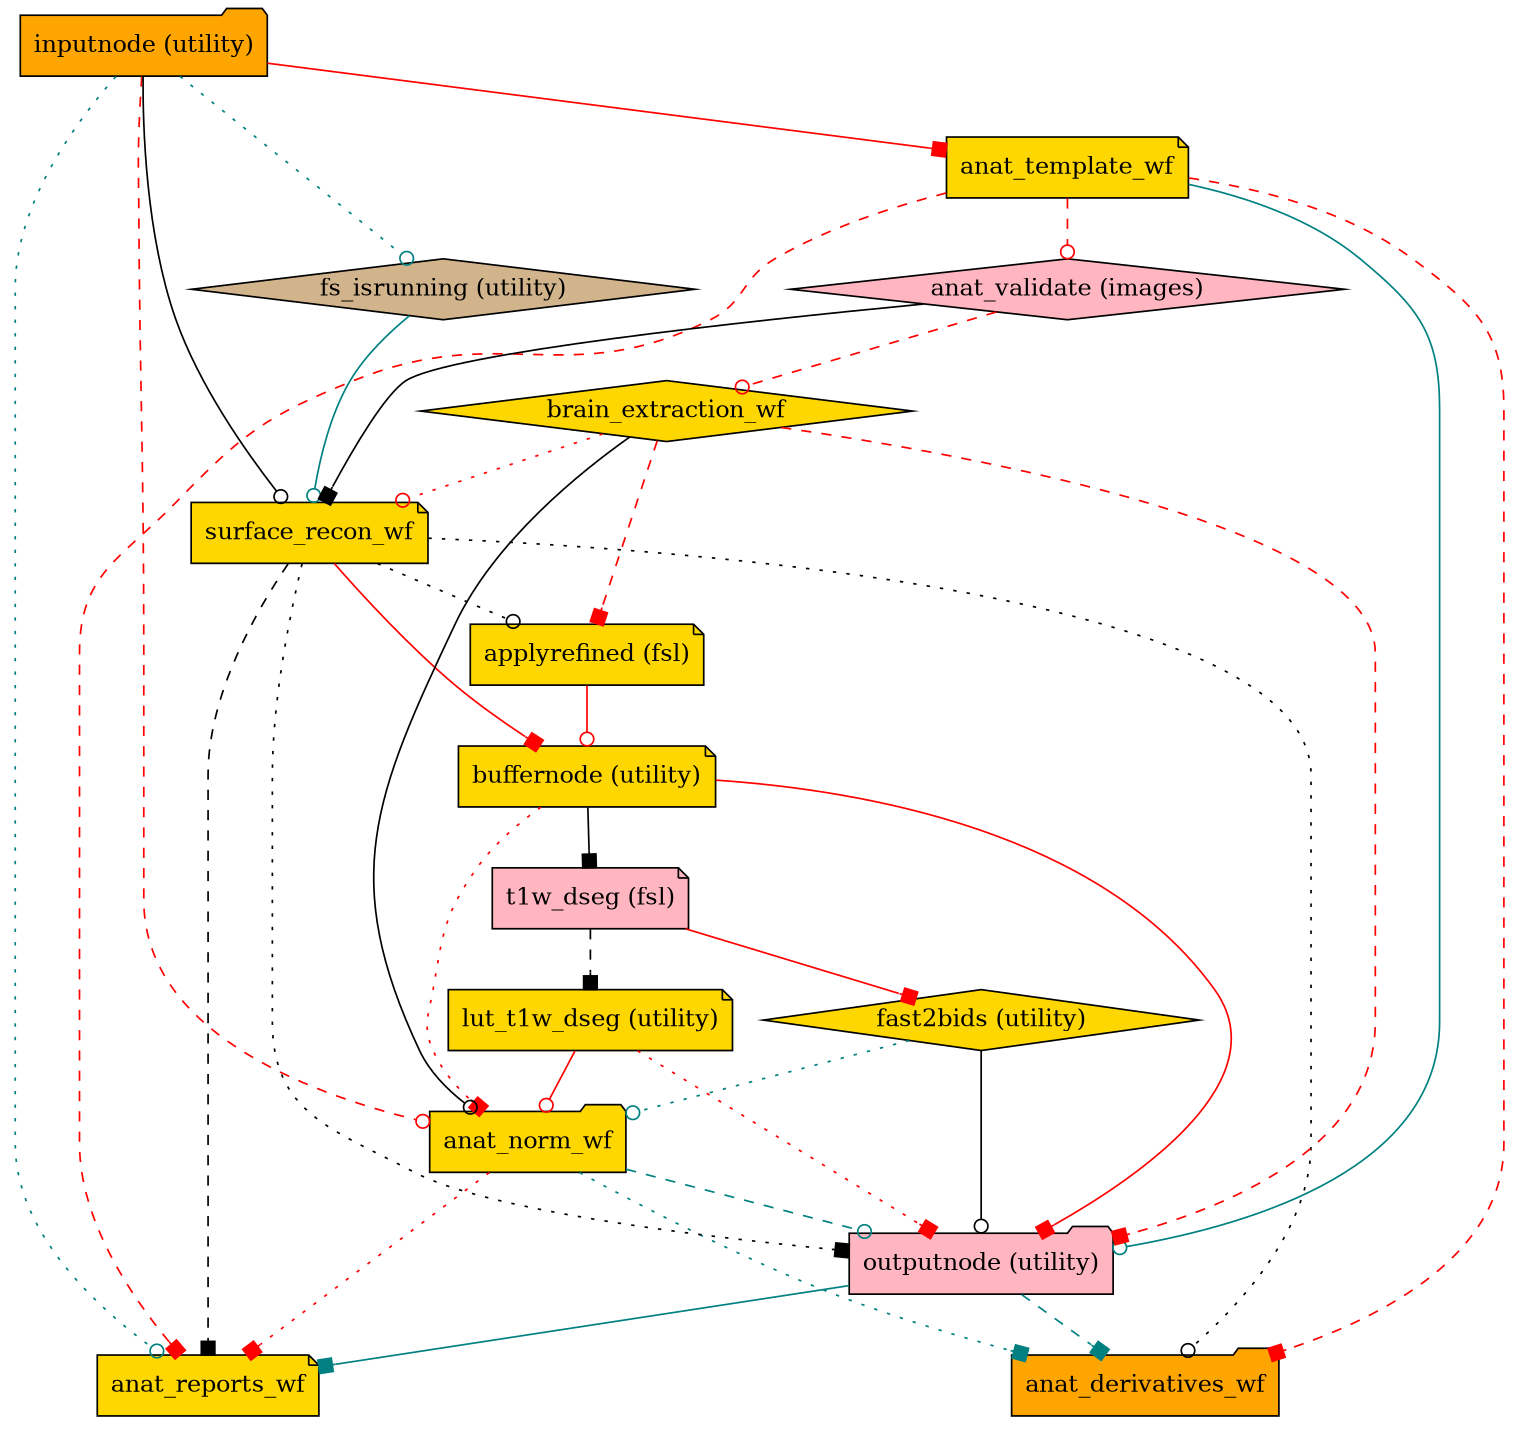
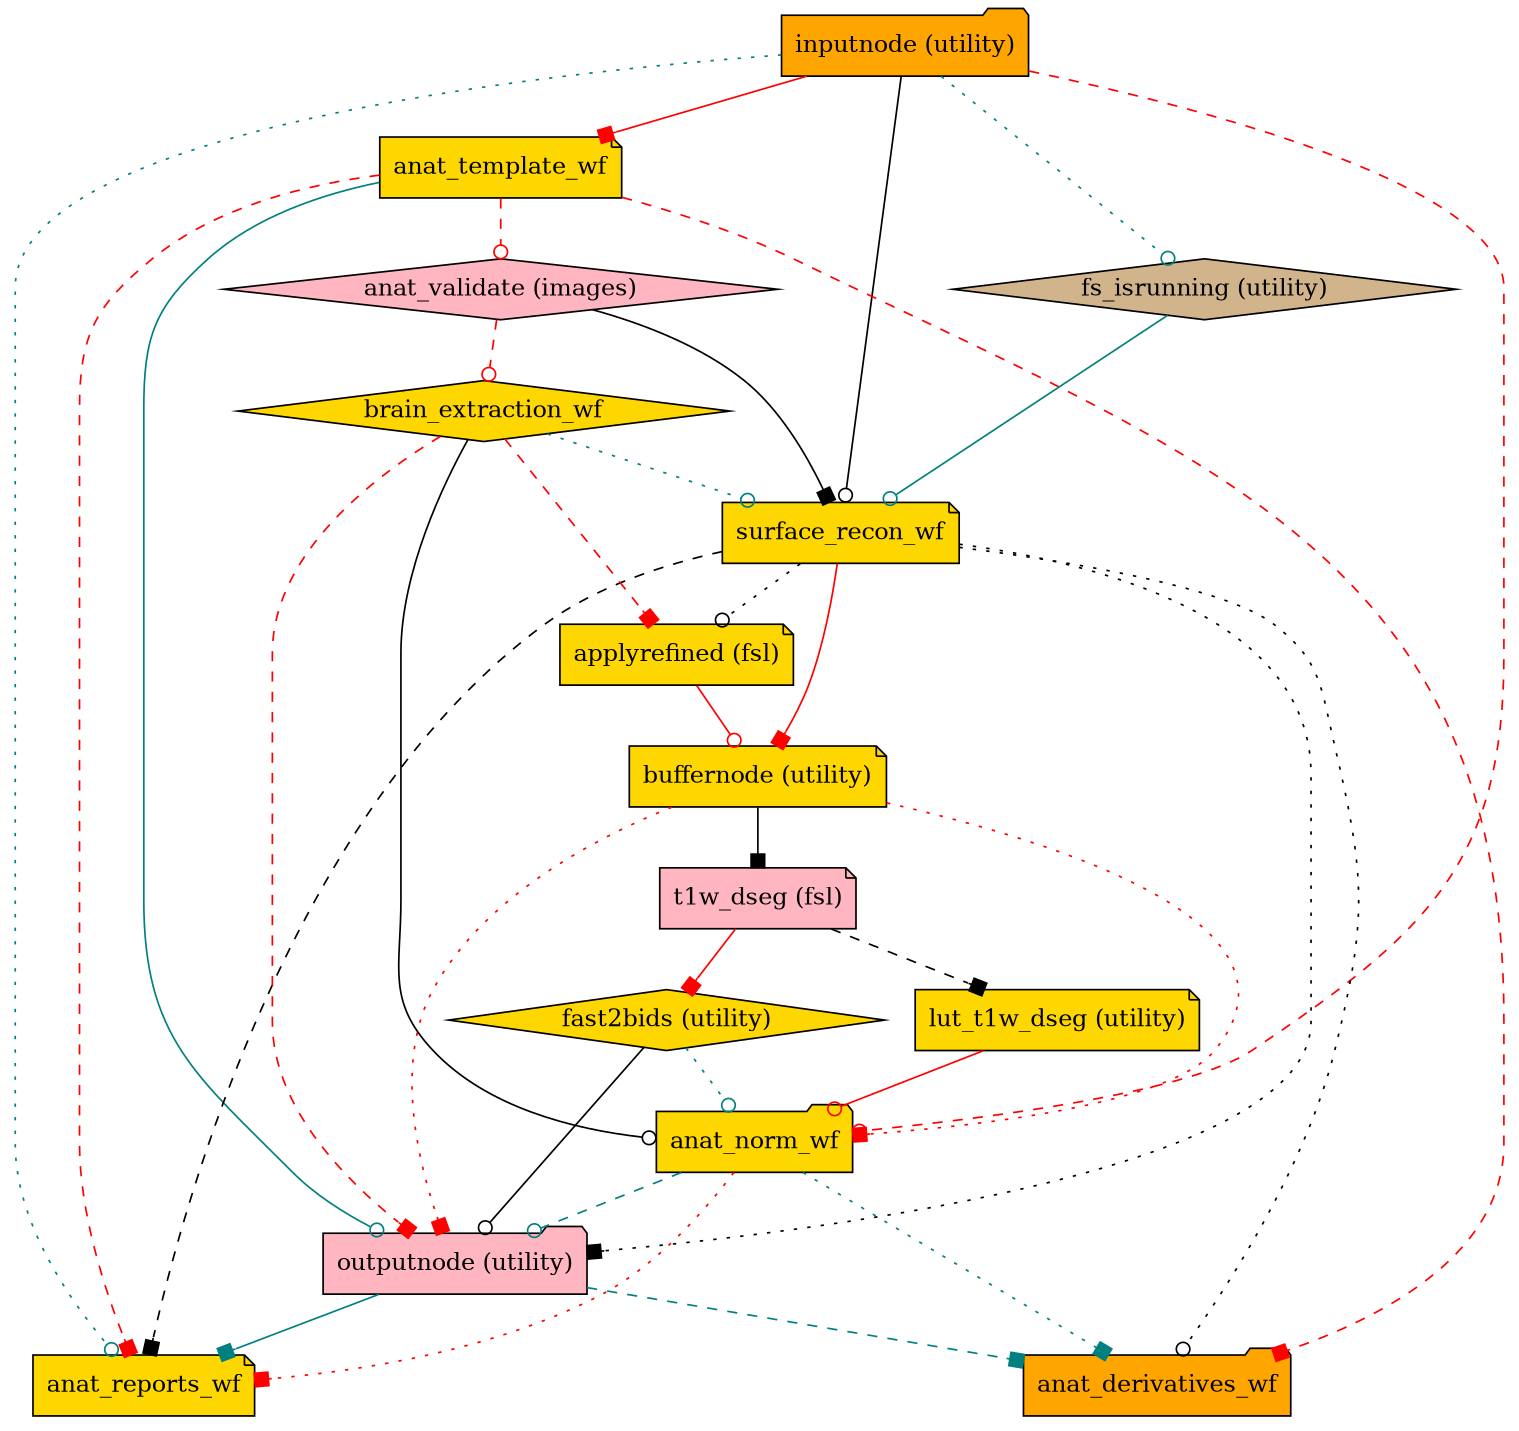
(506, 466) -> (644, 466)
(1129, 907) -> (453, 959)
(778, 1137) -> none
